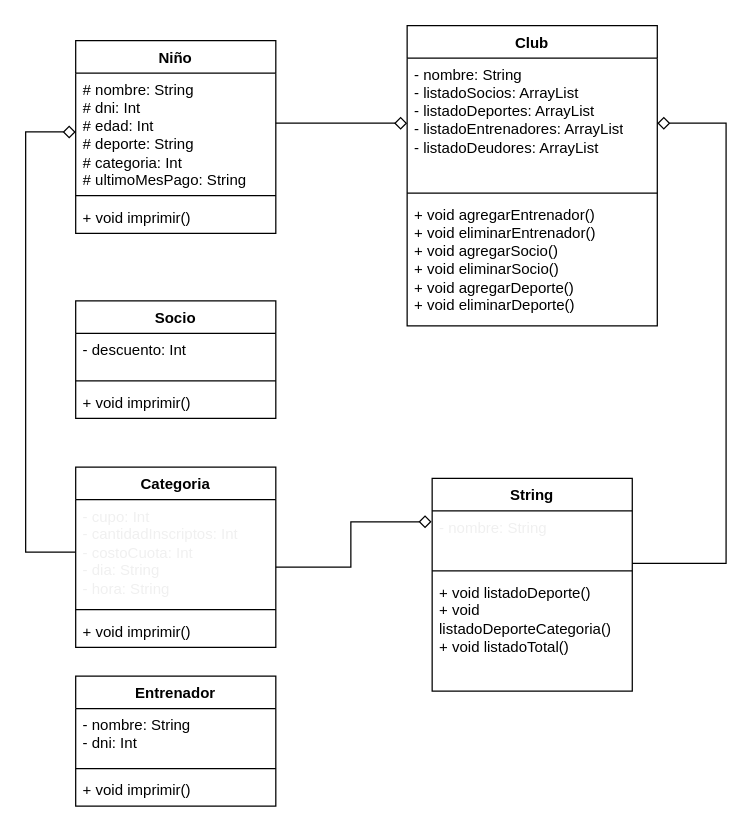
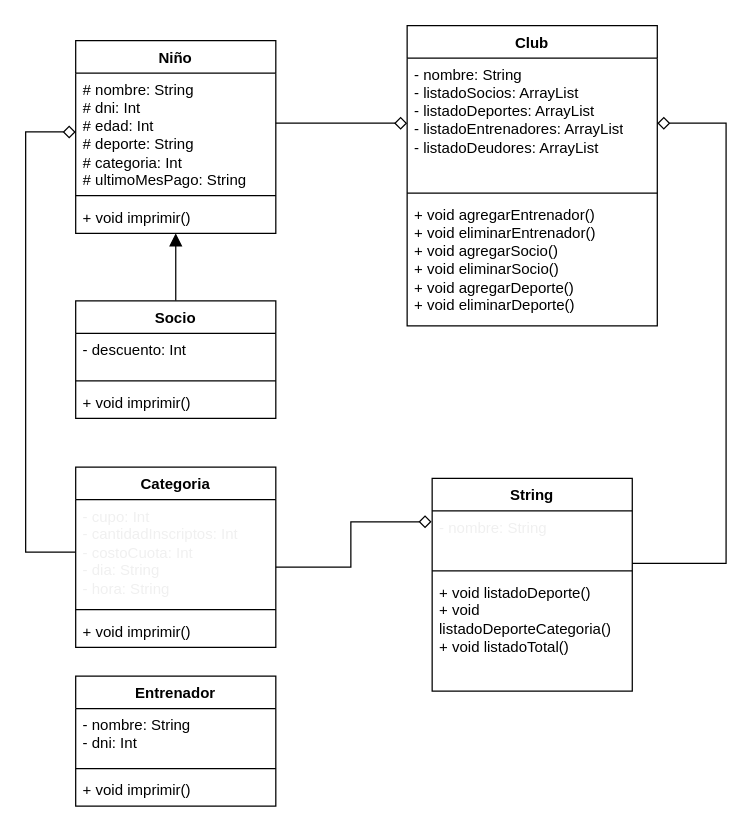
none -> (176, 273)
